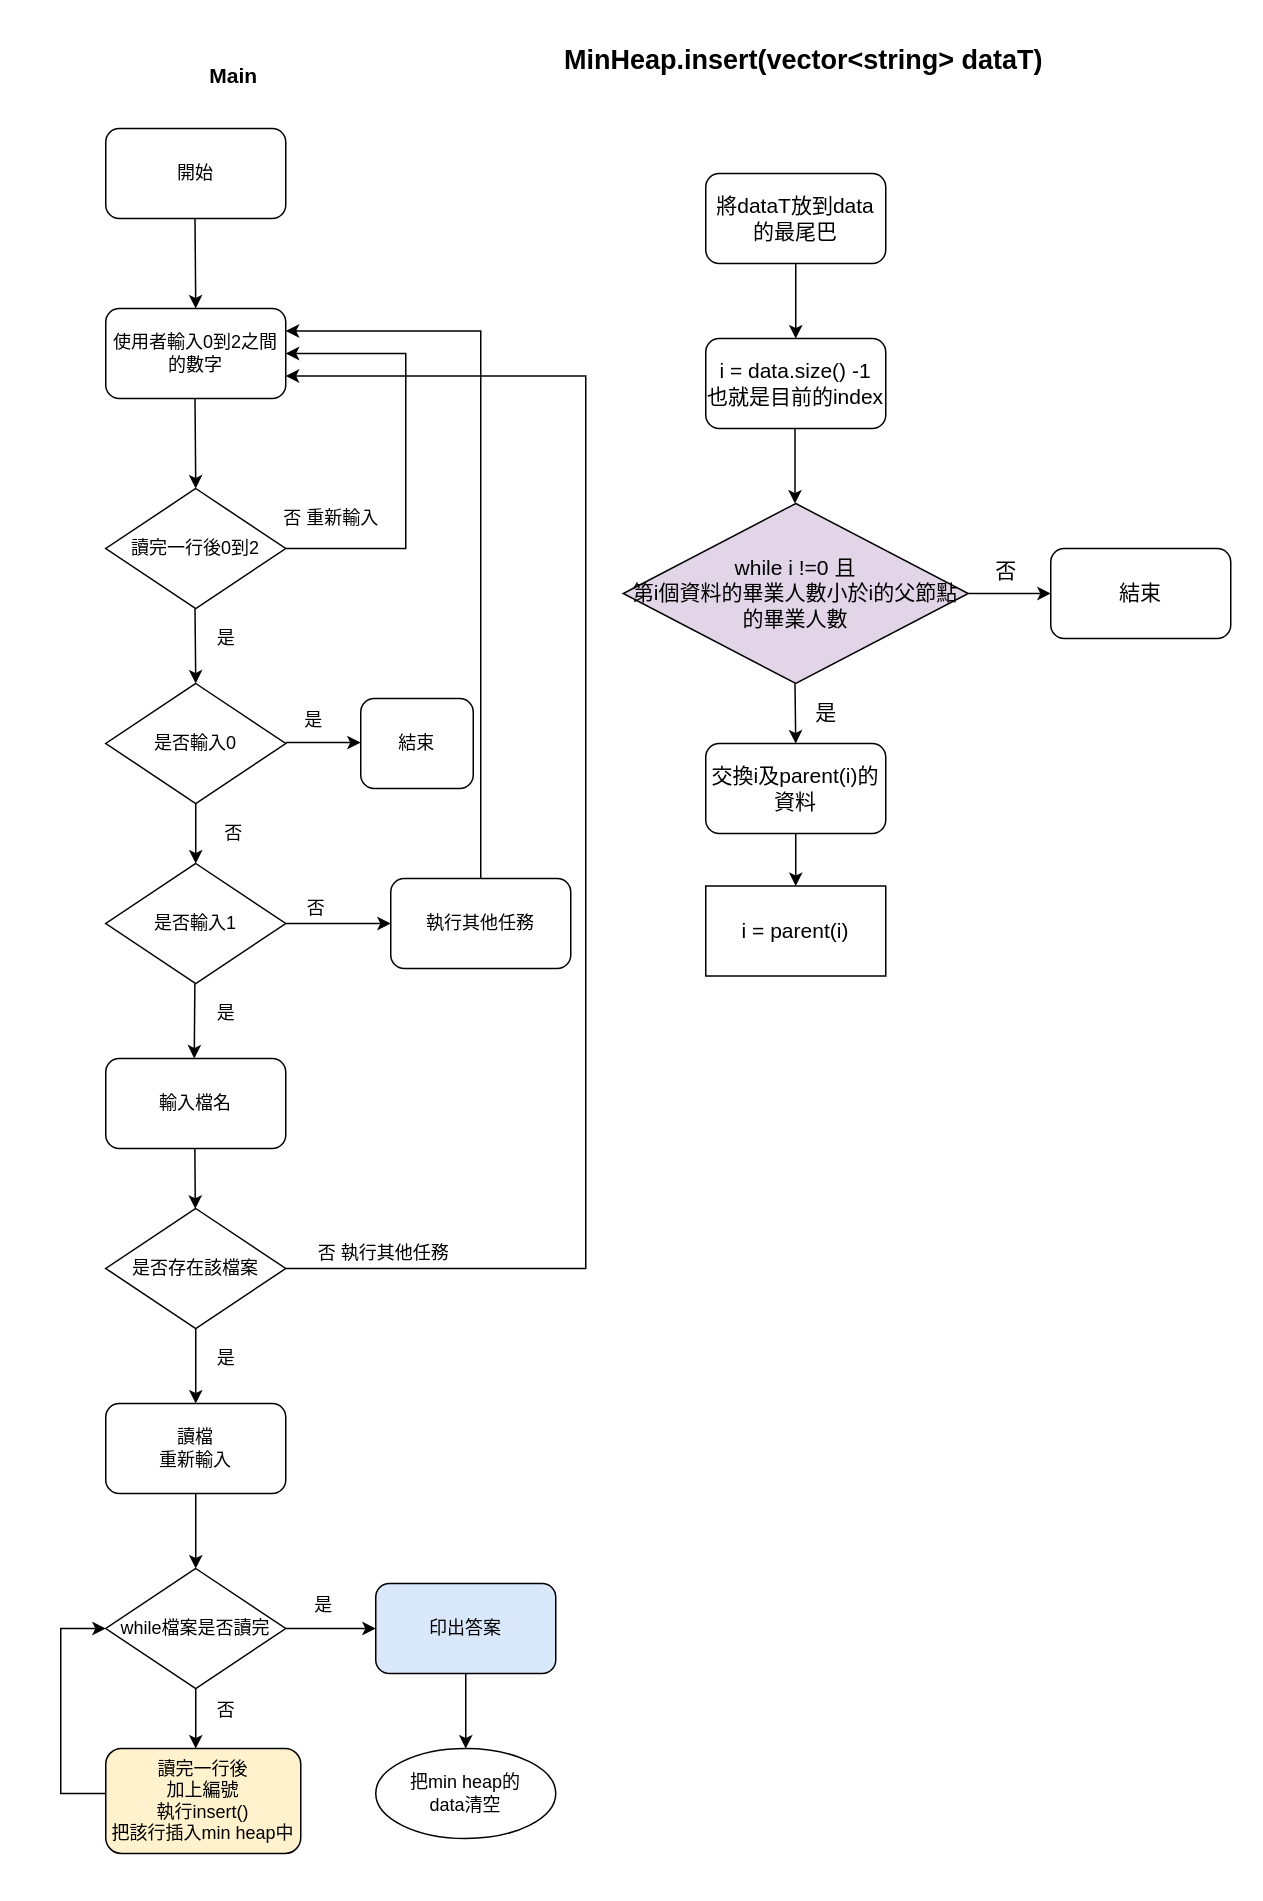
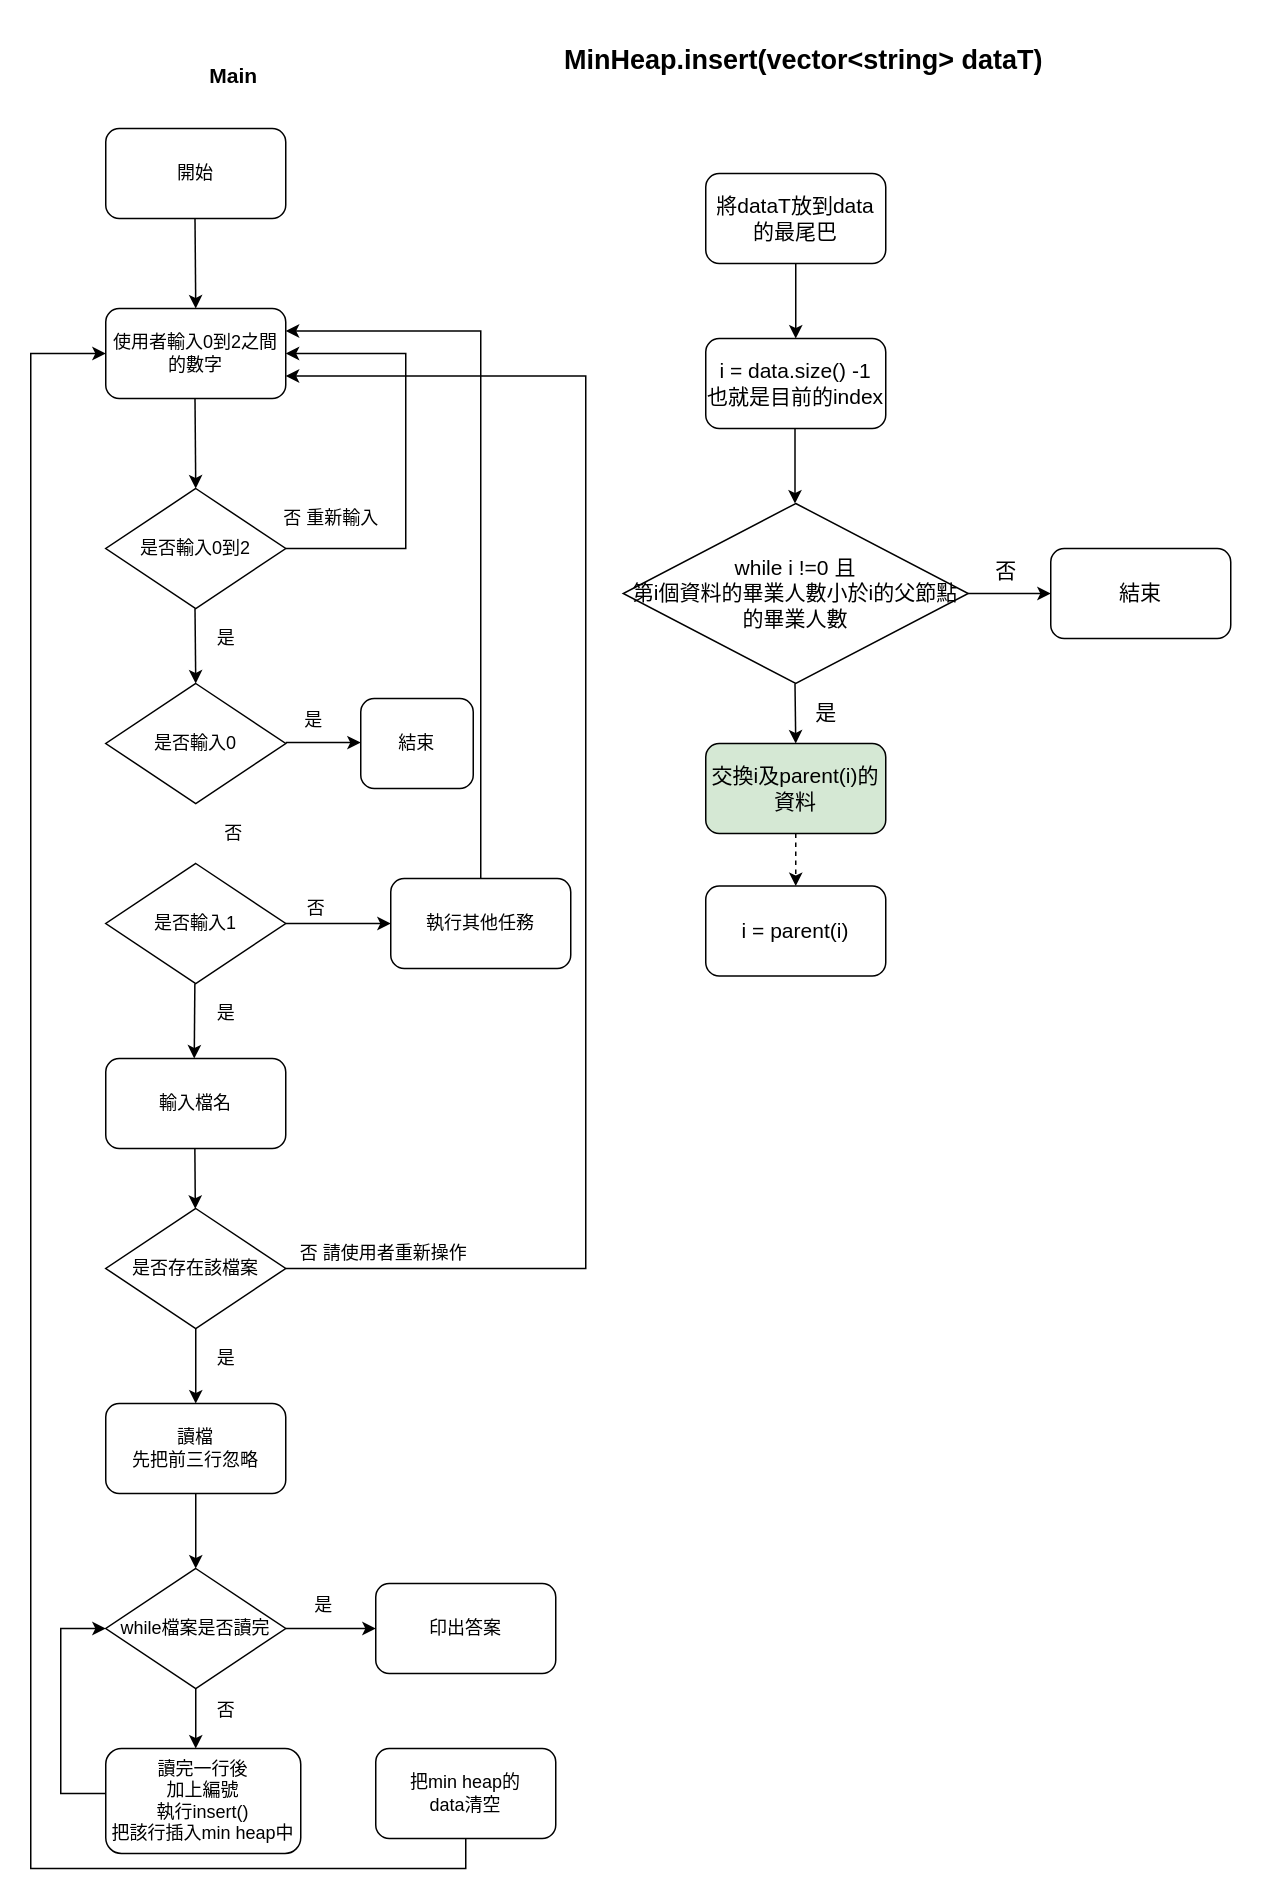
(196, 548) -> (196, 548)
(796, 593) -> (796, 593)
(796, 788) -> (796, 788)
(196, 828) -> none
(796, 856) -> (796, 856)
(796, 931) -> (796, 931)
(384, 1253) -> (384, 1253)
none -> (31, 1311)
(196, 1448) -> (196, 1448)
(466, 1628) -> (466, 1628)
(466, 1705) -> none
(466, 1793) -> (466, 1793)
(203, 1801) -> (203, 1801)
